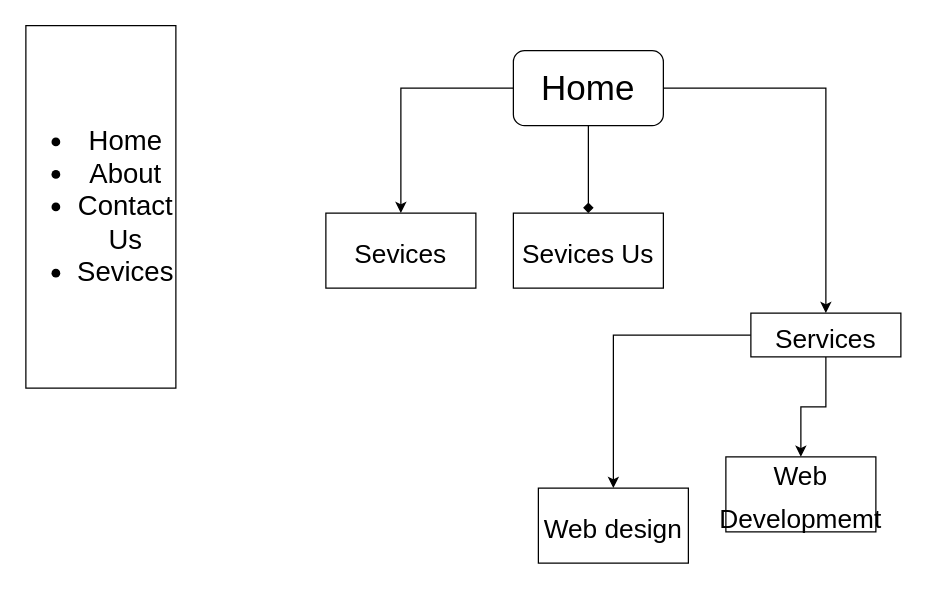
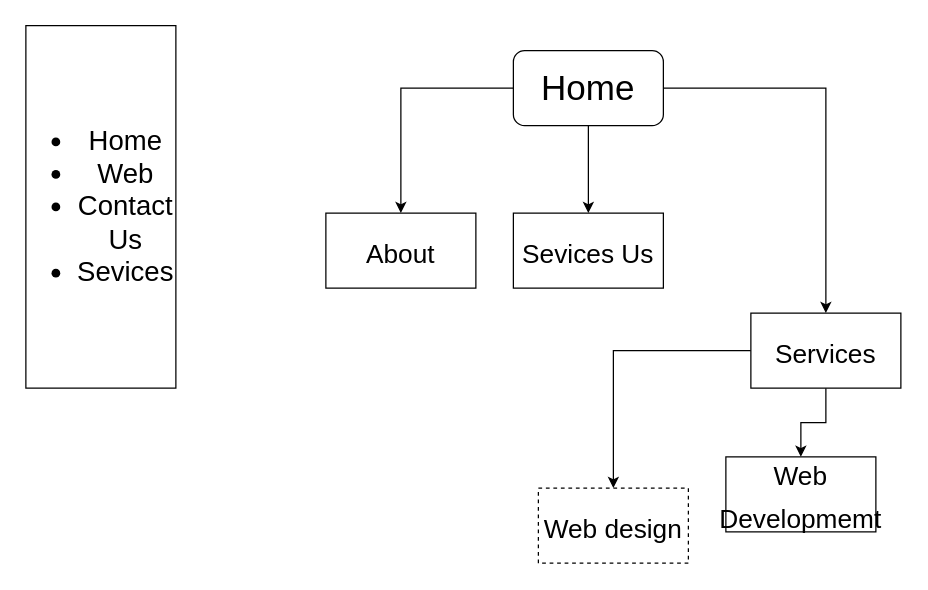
(588, 202) -> (588, 203)
(101, 207) -> (101, 207)
(401, 251) -> (401, 251)
(826, 335) -> (826, 351)
(613, 526) -> (613, 526)
